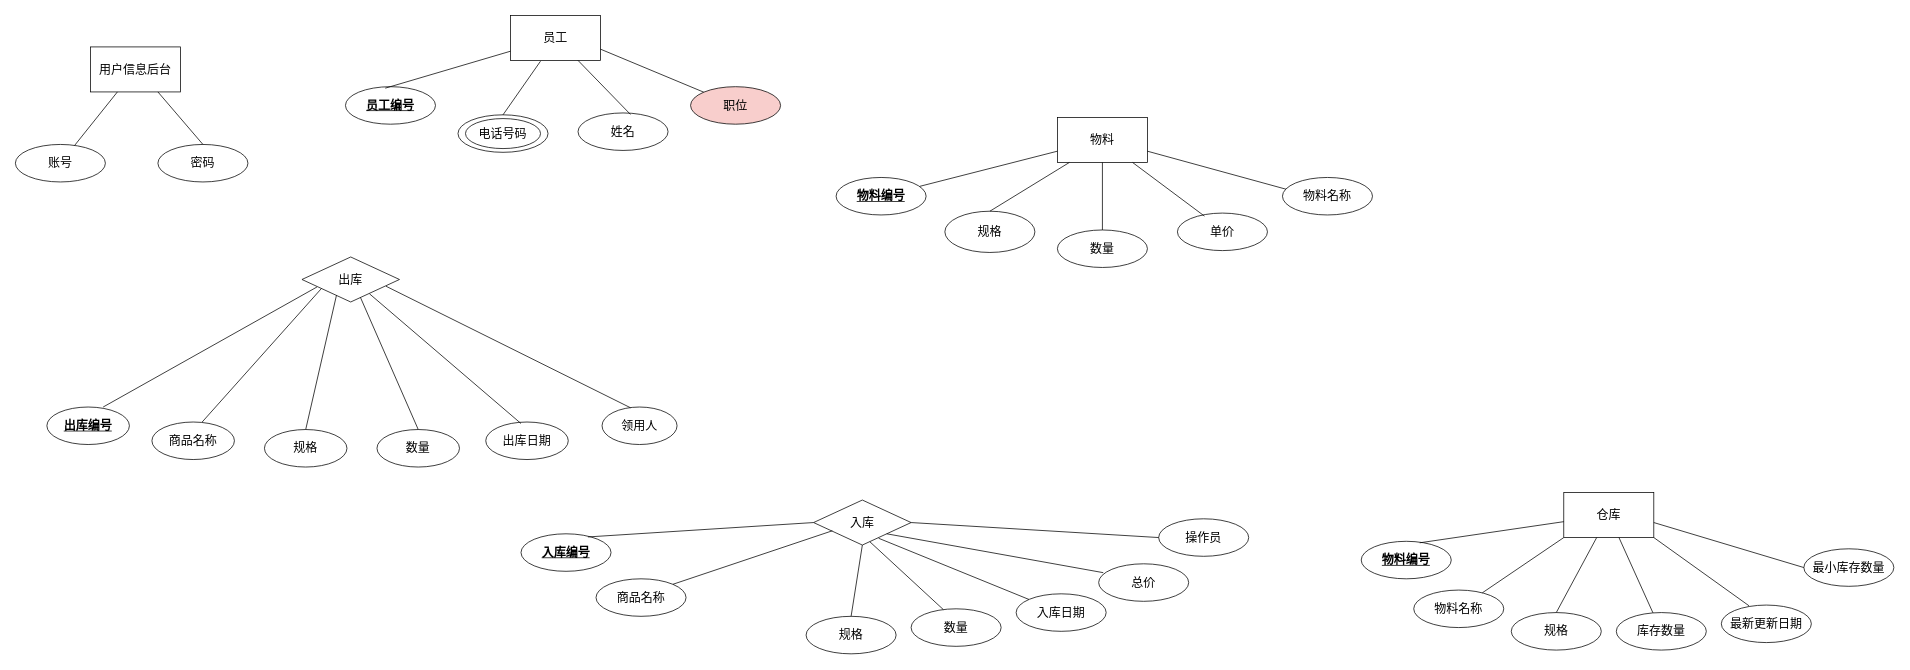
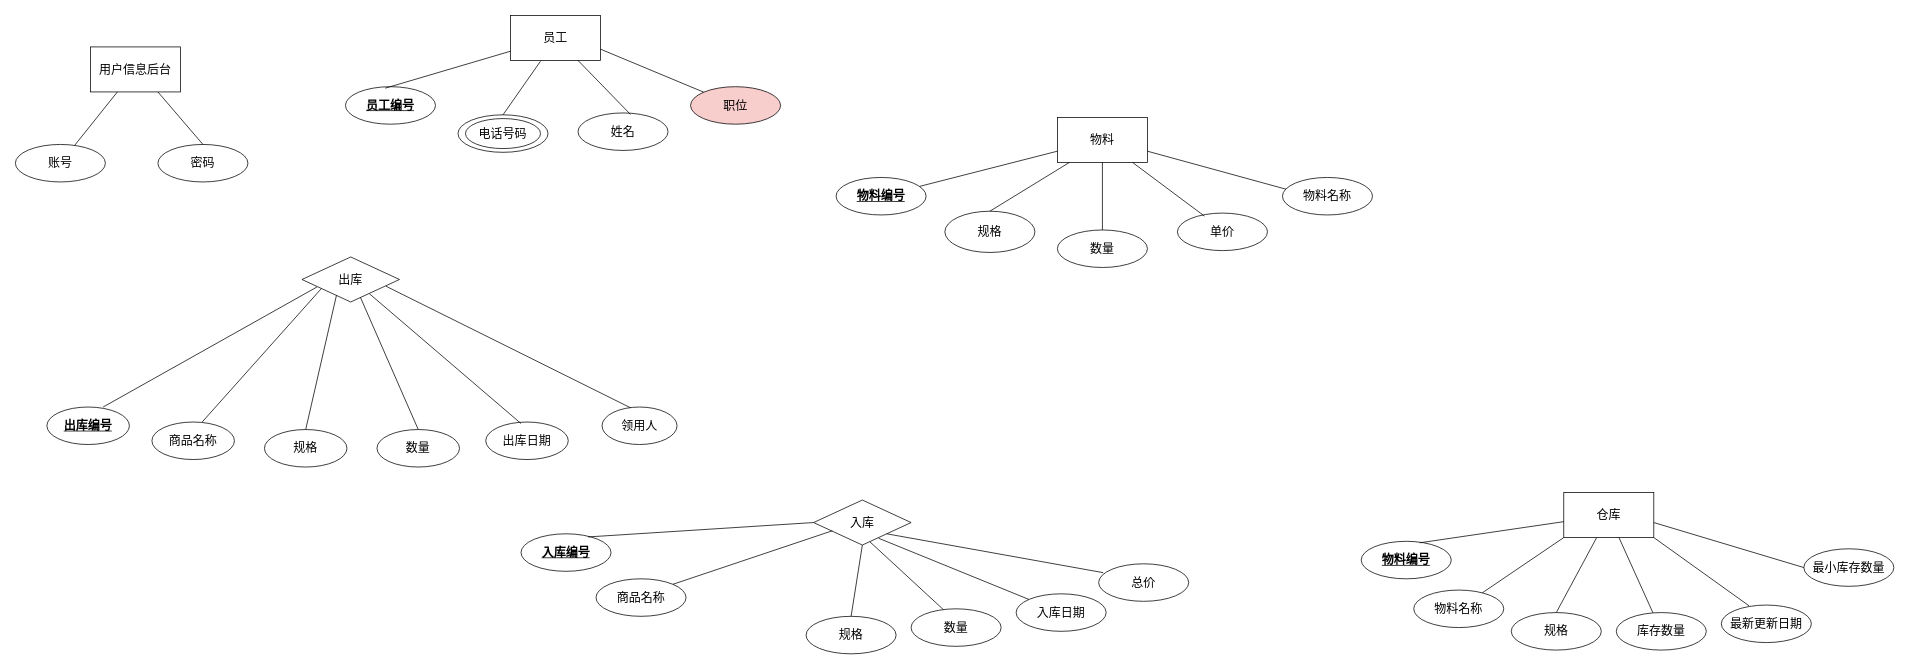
(1034, 530) -> none
(1203, 537) -> none
